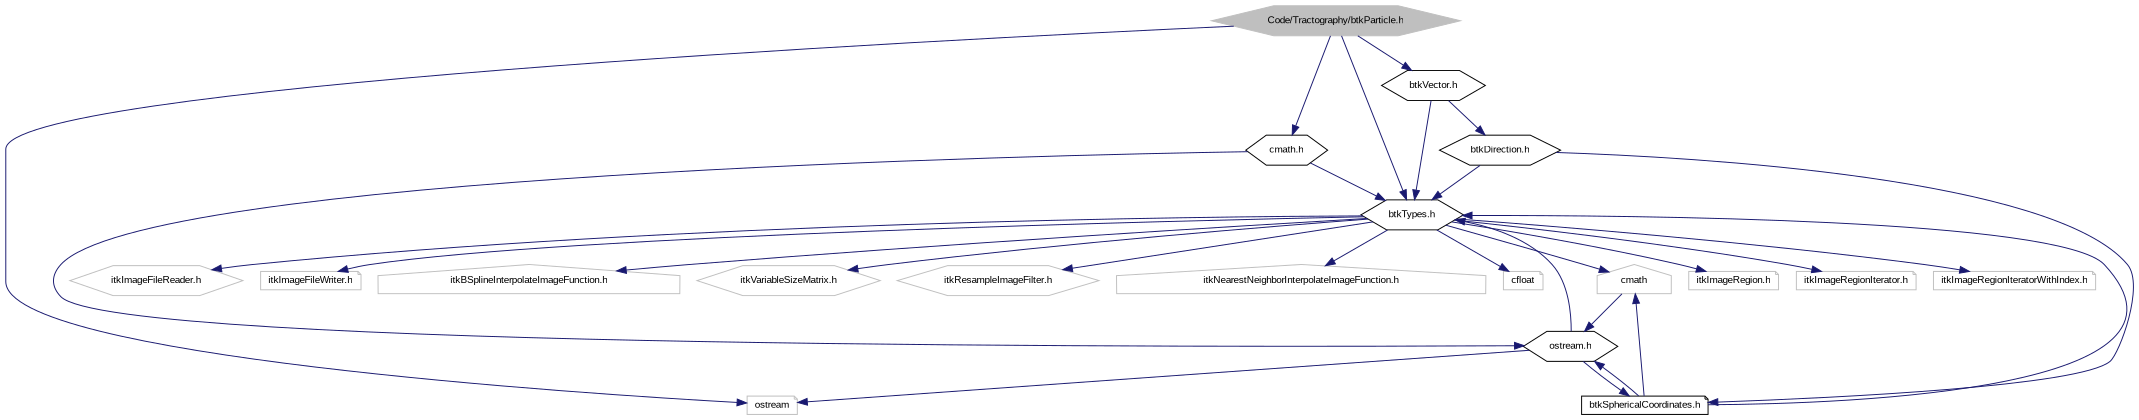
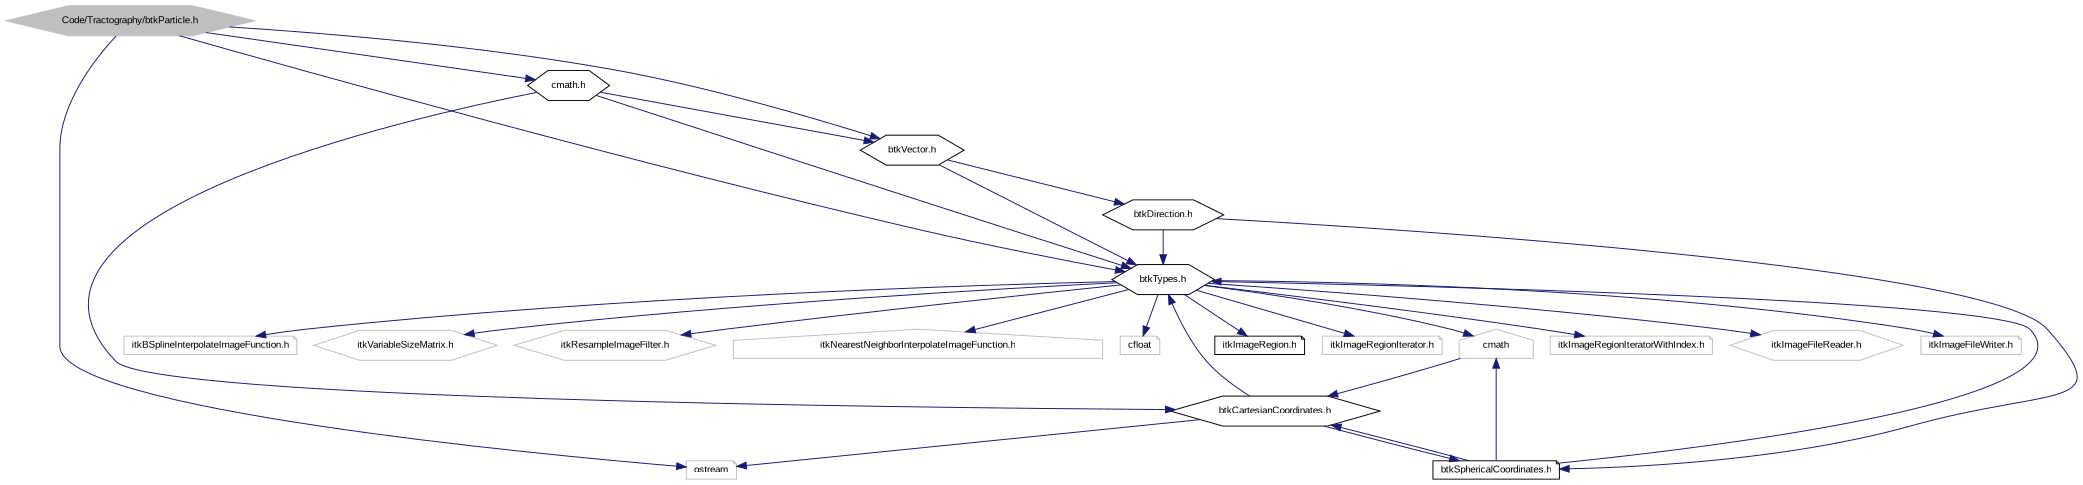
none -> (732, 116)
(529, 281) -> (210, 345)
(1734, 281) -> (1260, 345)
(1571, 346) -> (1275, 411)
